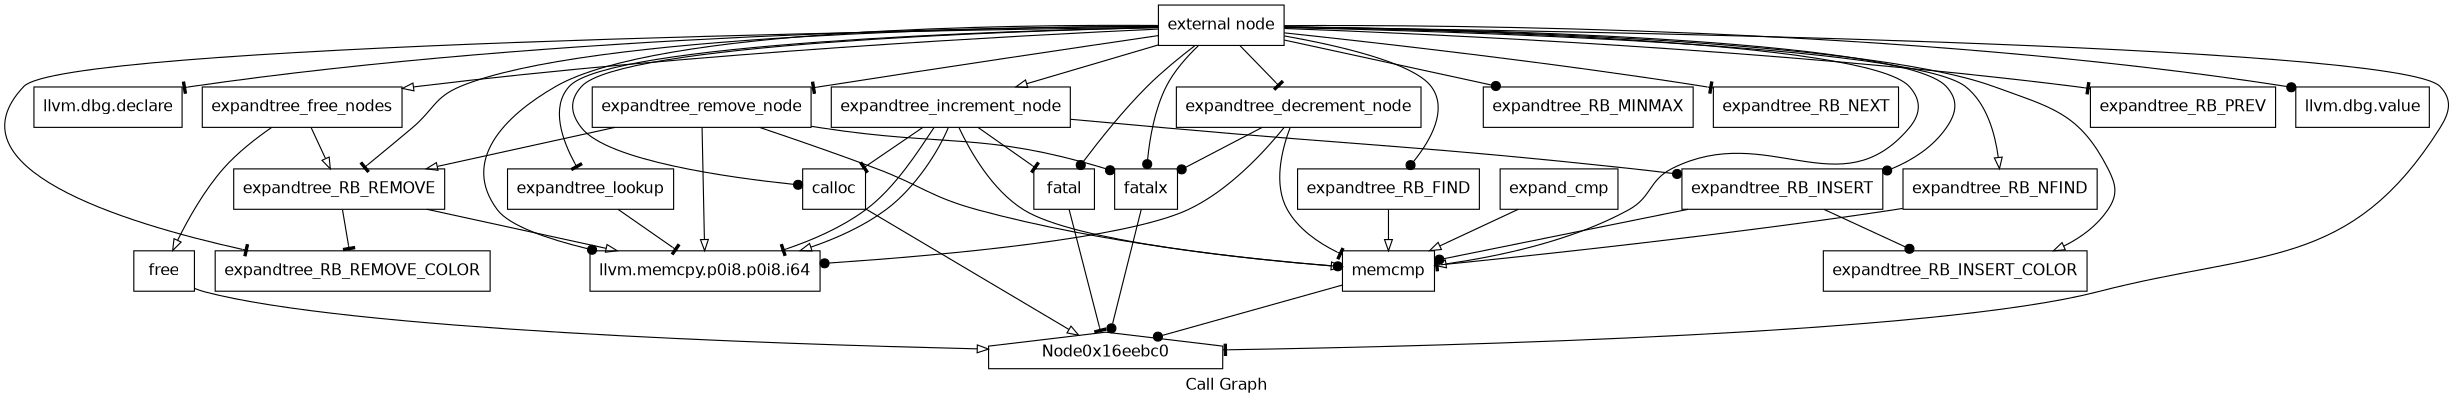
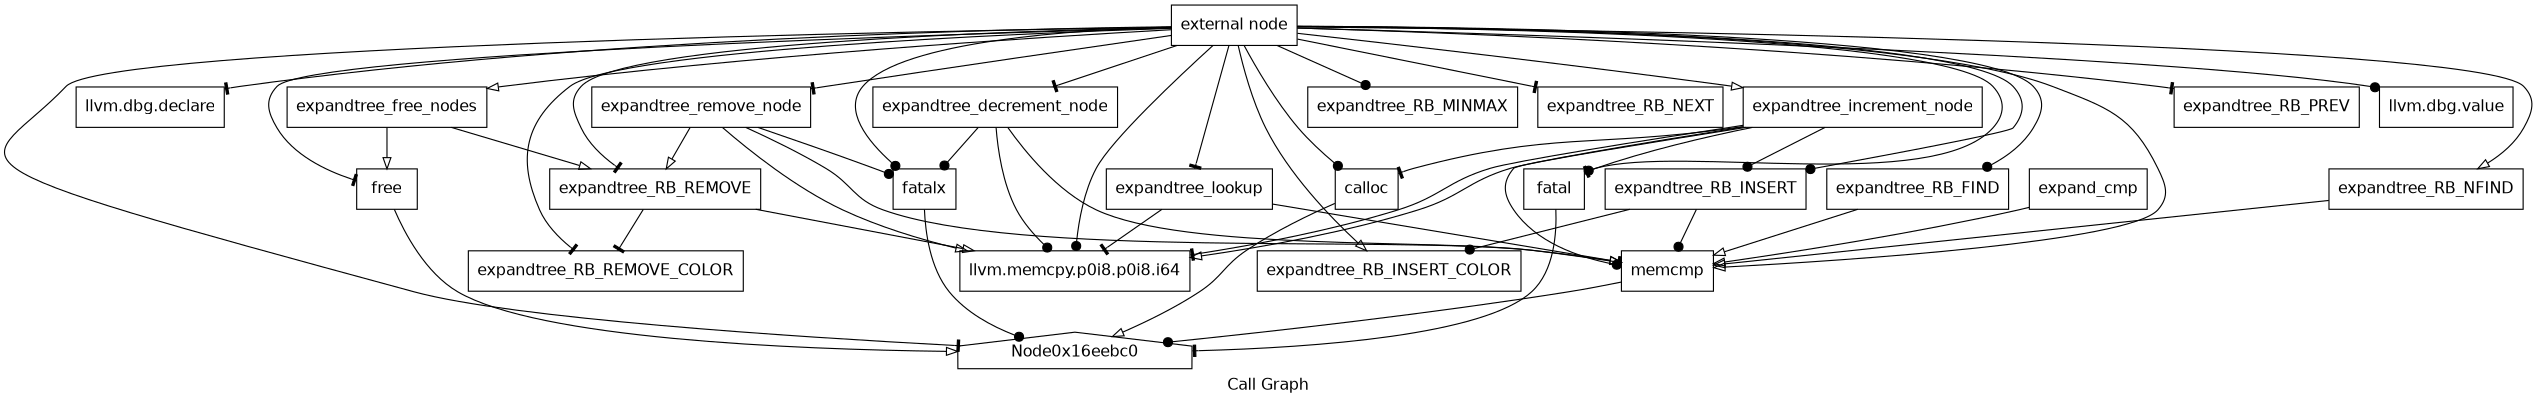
none -> (654, 47)
none -> (1441, 232)
(1672, 239) -> (2027, 232)
